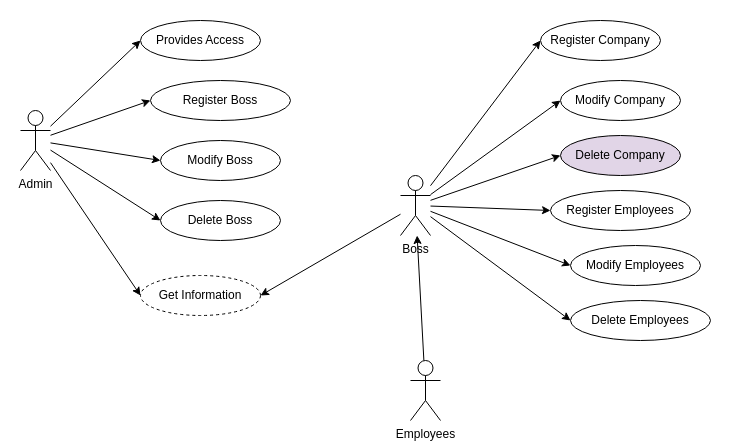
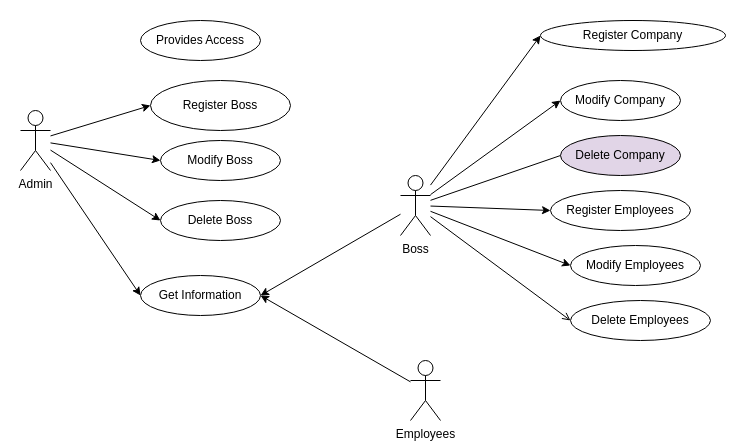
(601, 41) -> (633, 36)
(93, 86) -> none
(221, 101) -> (221, 106)
(553, 158) -> (556, 157)
(201, 296) -> (201, 296)
(421, 301) -> (338, 340)
(564, 316) -> (565, 317)
